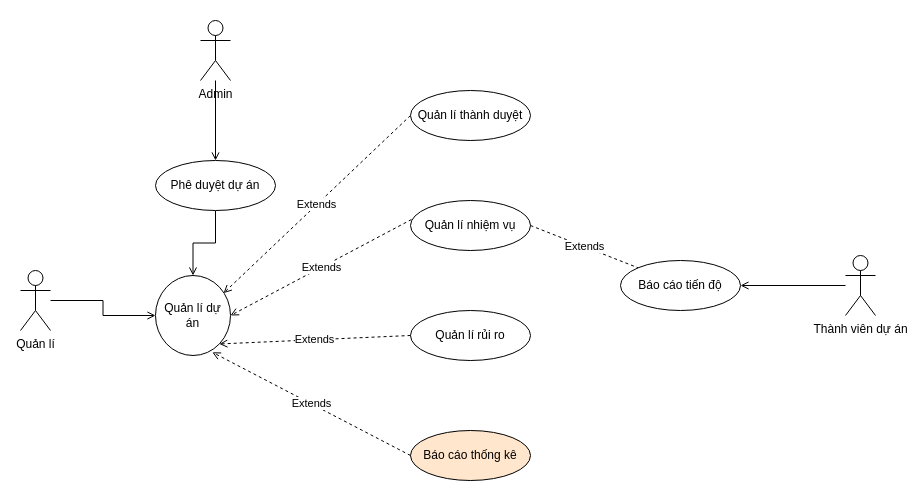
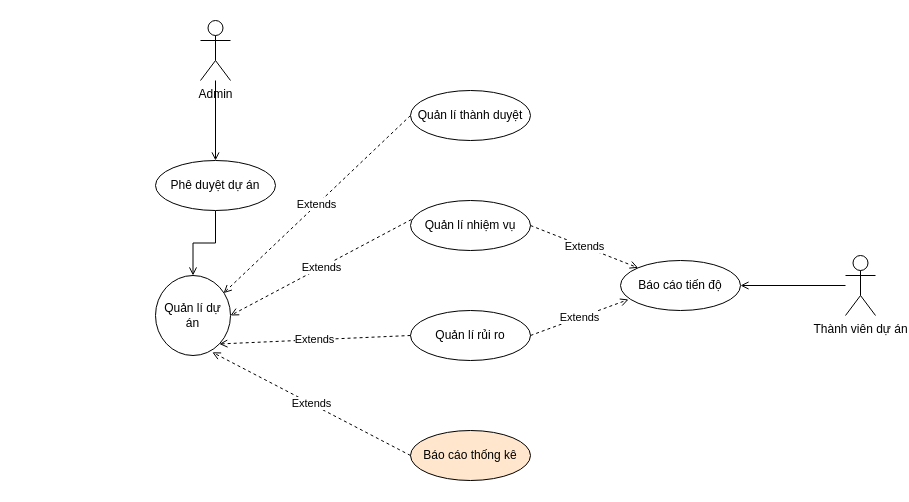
(633, 266) -> (633, 266)
(36, 301) -> none
(103, 307) -> none
none -> (578, 318)
